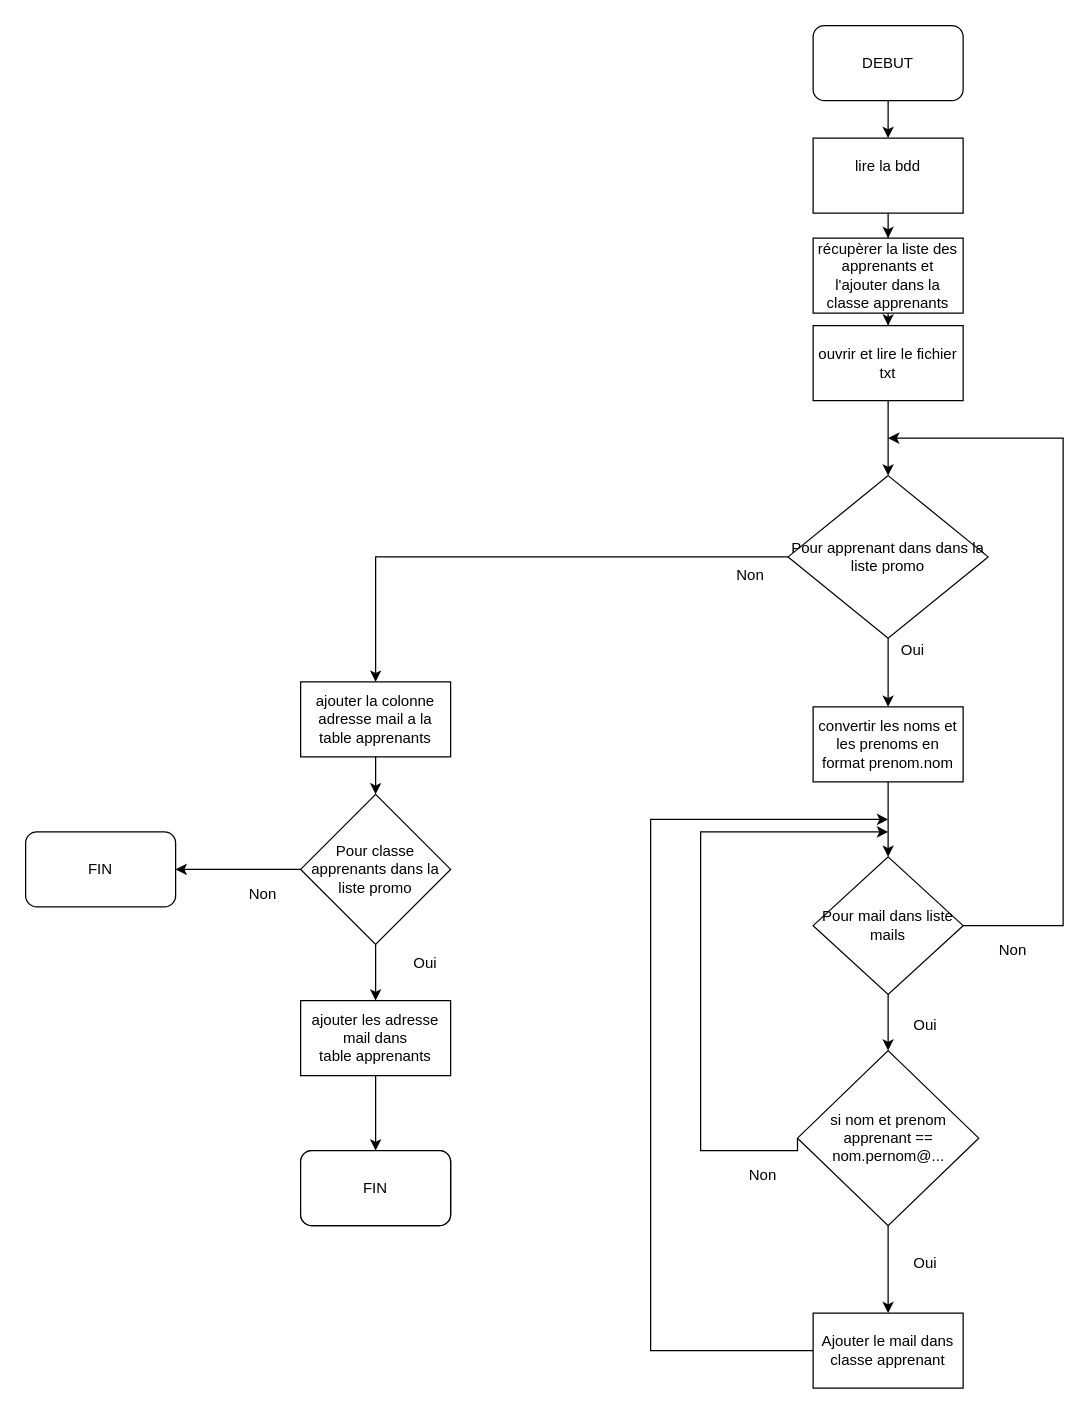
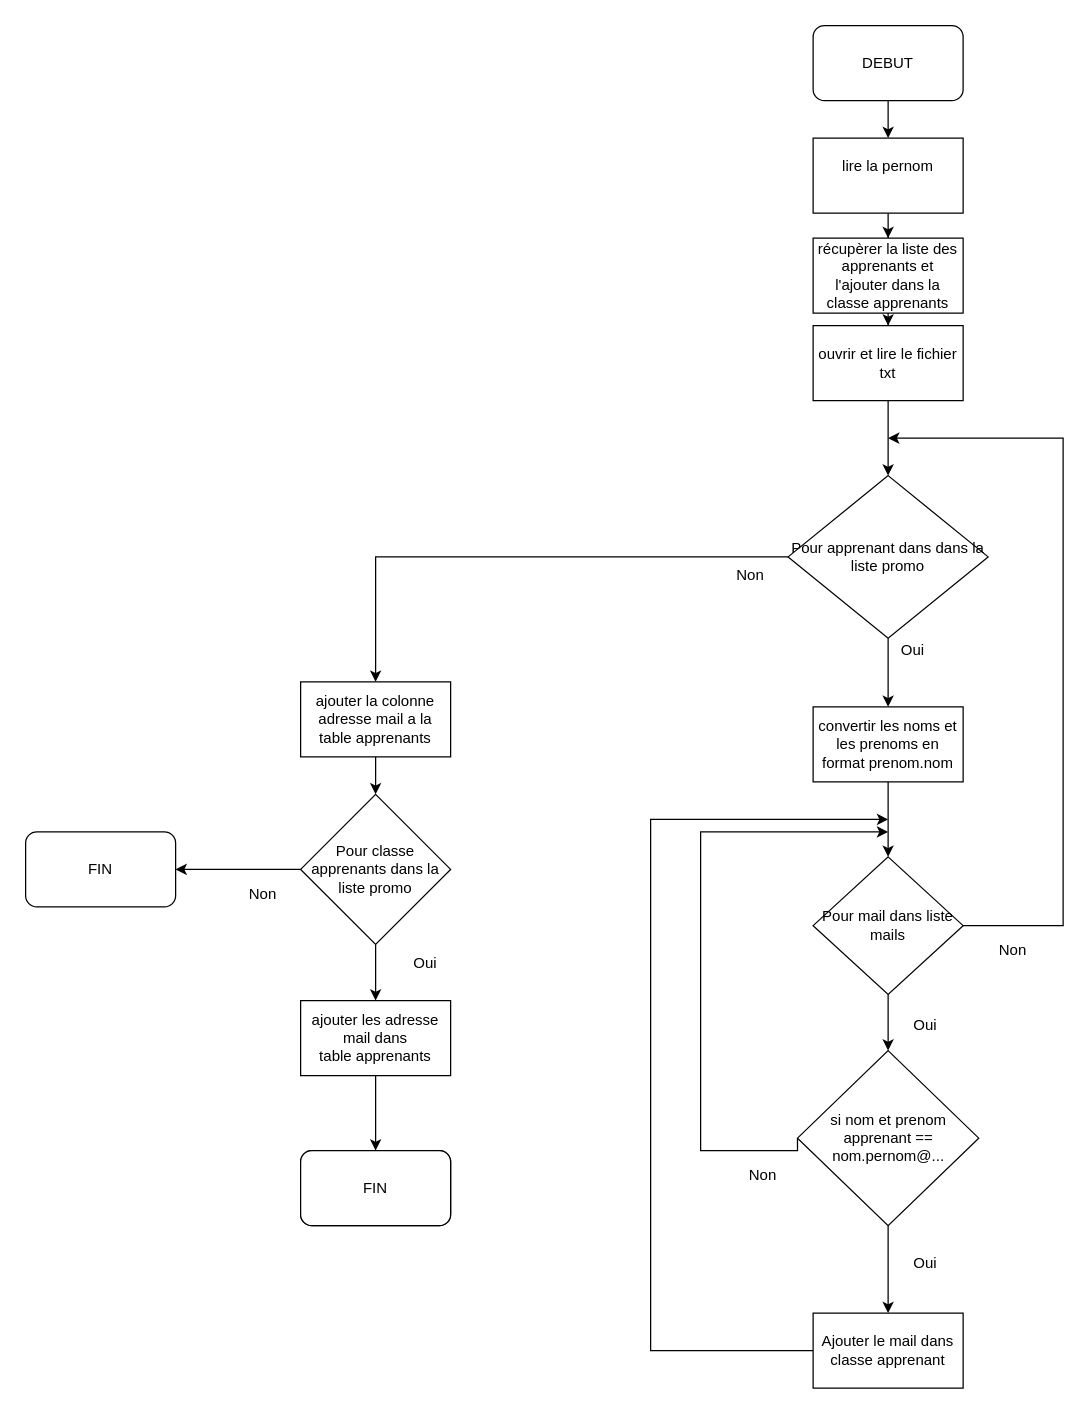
(888, 176) -> (888, 176)
